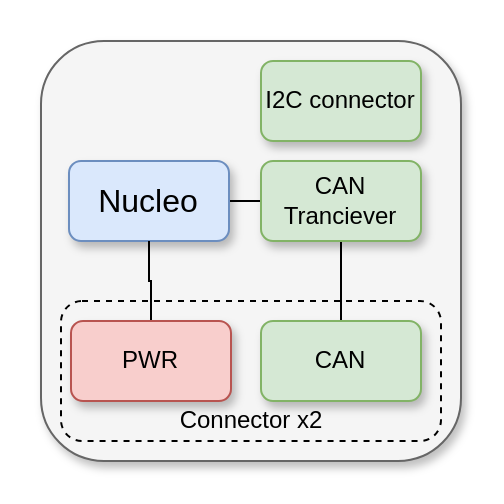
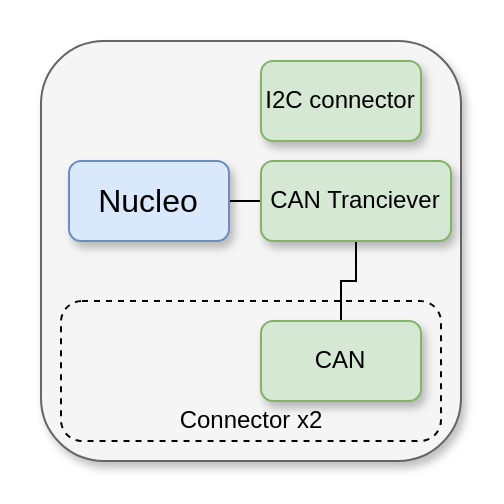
(341, 201) -> (356, 201)
(150, 281) -> none
(151, 361) -> none
